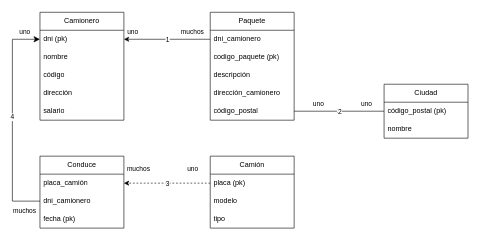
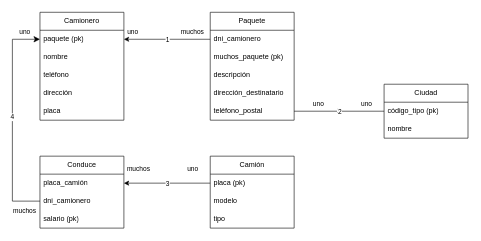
(58, 39) -> (67, 39)
(250, 57) -> (251, 57)
(55, 75) -> (59, 75)
(249, 93) -> (253, 93)
(56, 111) -> (53, 111)
(238, 111) -> (242, 111)
(421, 111) -> (417, 111)
(169, 183) -> (169, 183)
(63, 219) -> (65, 219)
